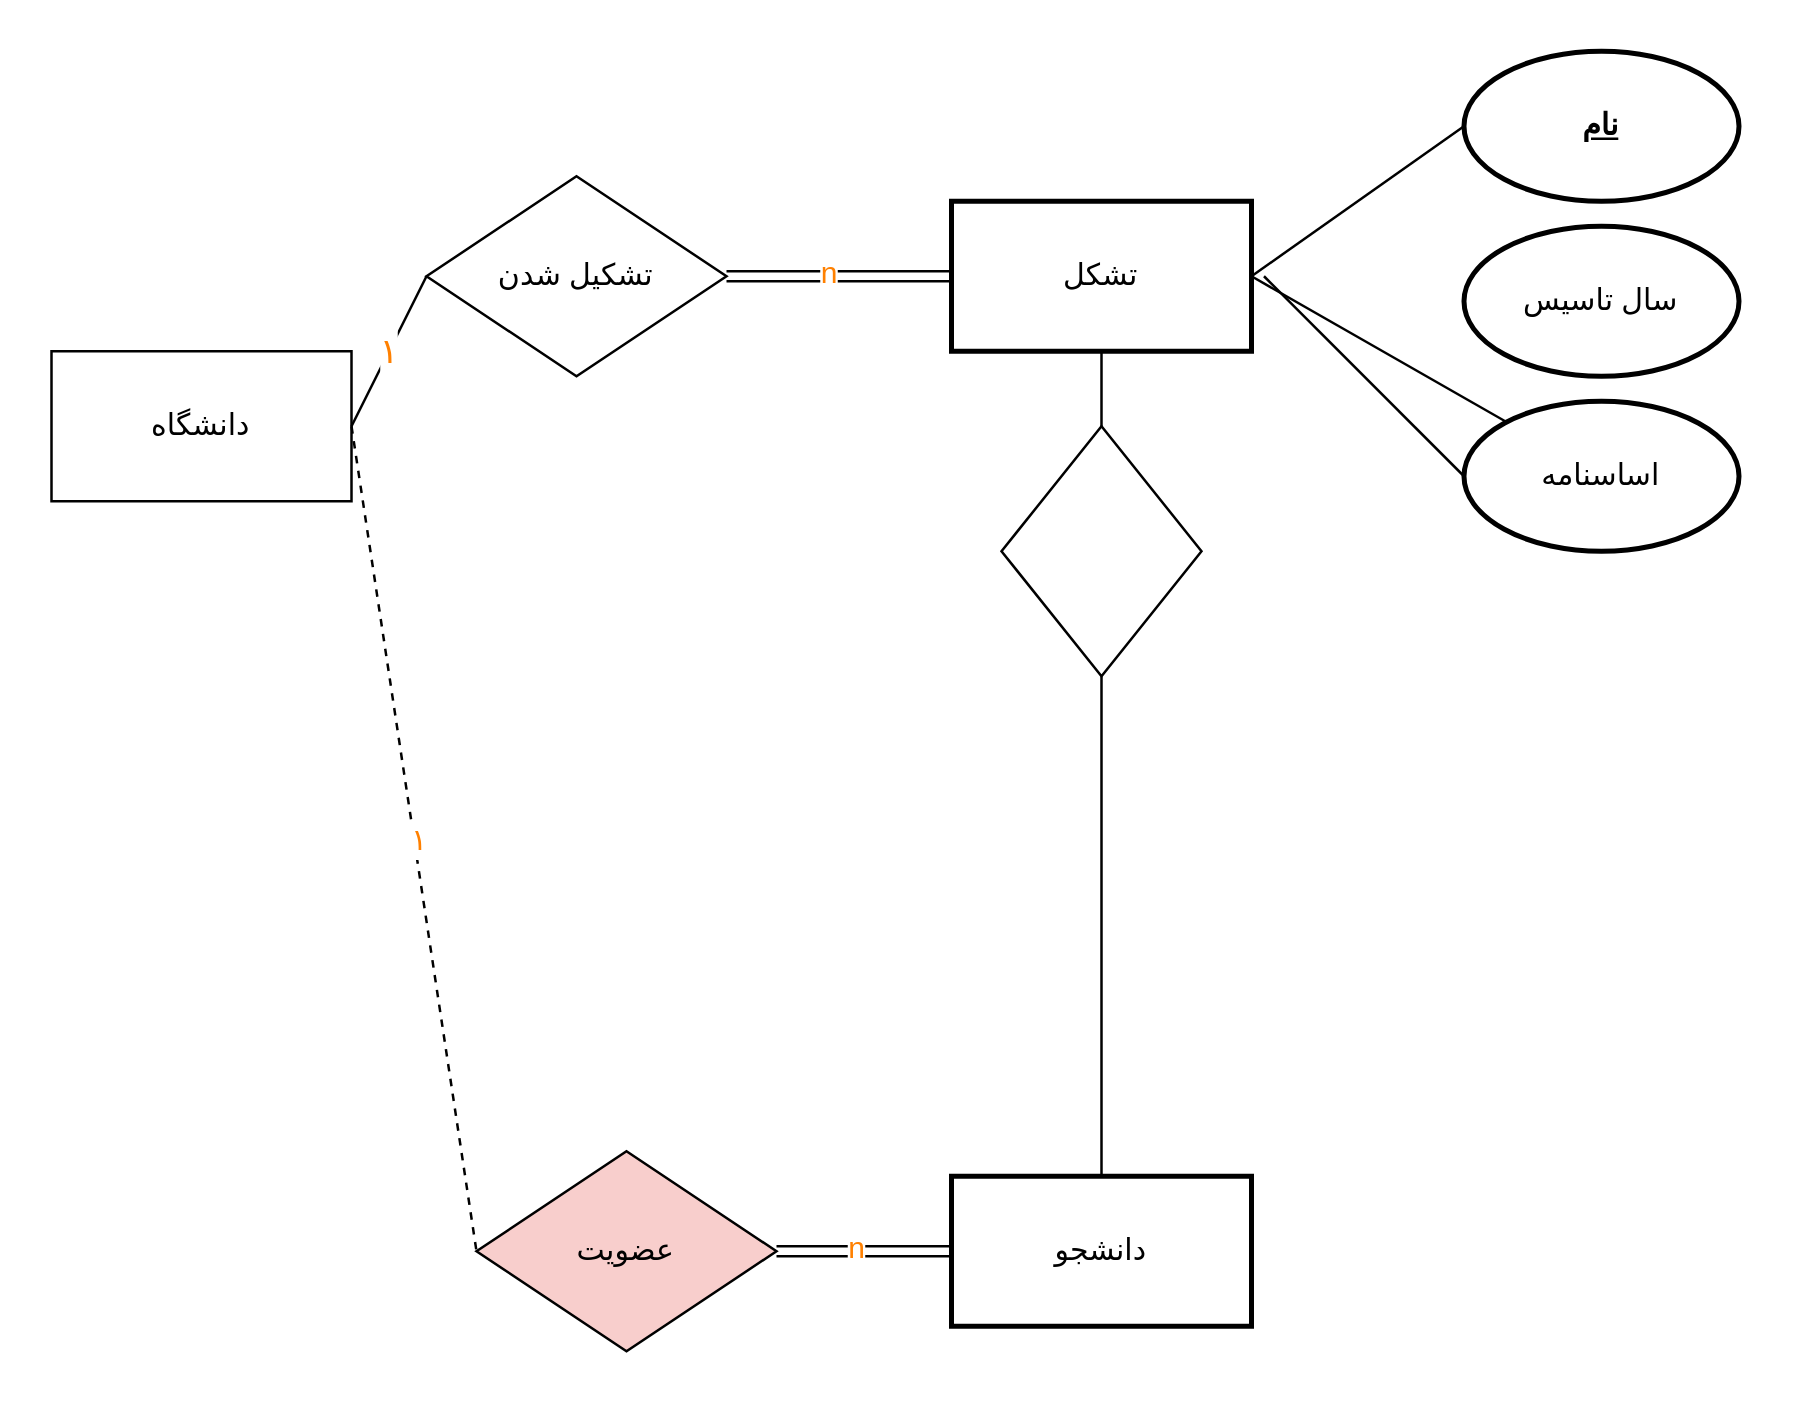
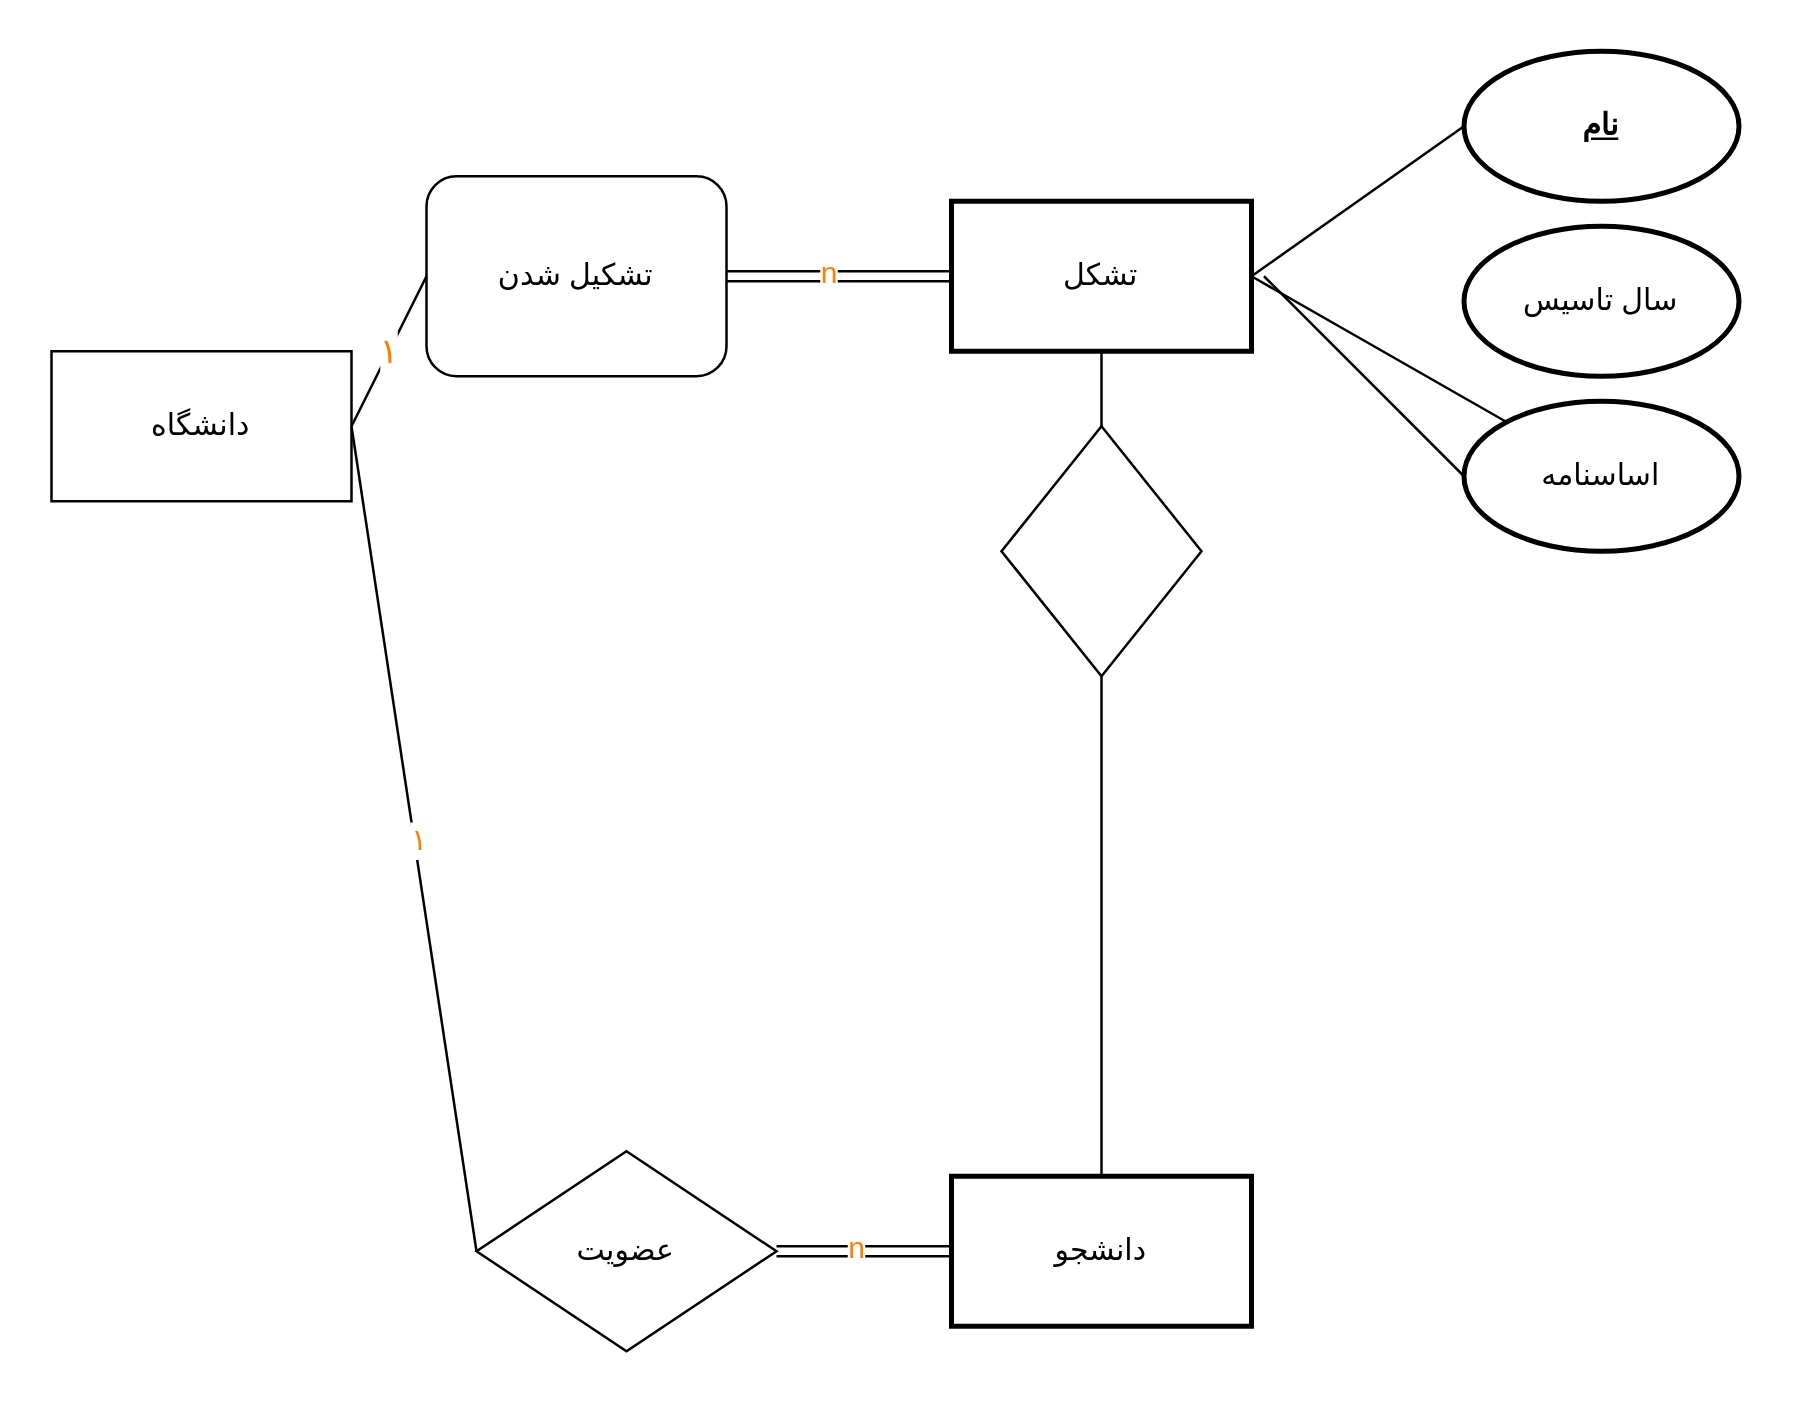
(576, 276) -> (576, 276)
(382, 627) -> (382, 627)
(626, 1251) -> (626, 1251)
